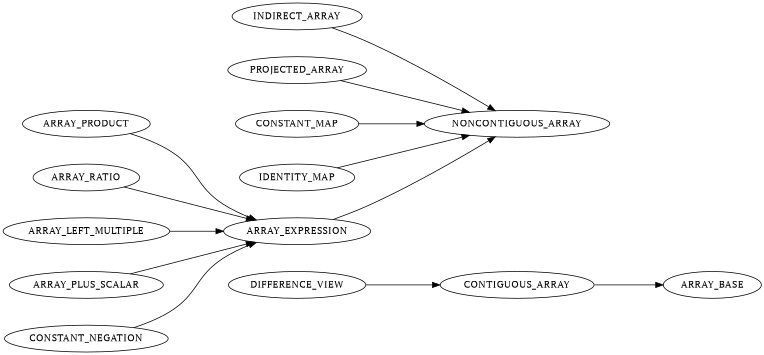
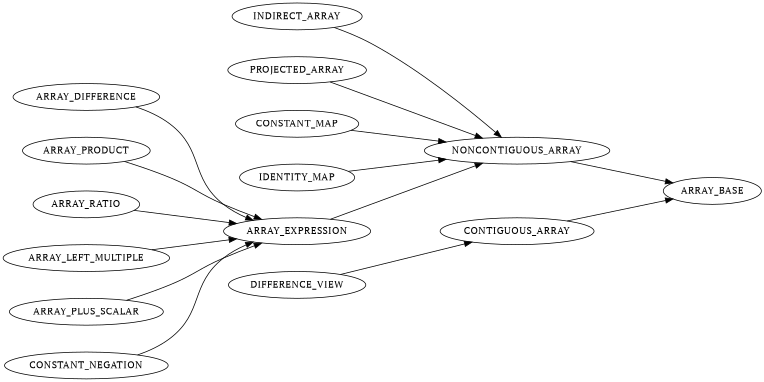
none -> (86, 97)
none -> (618, 171)
